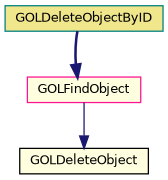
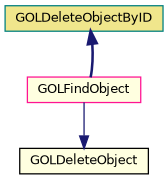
(76, 48) -> (93, 61)
